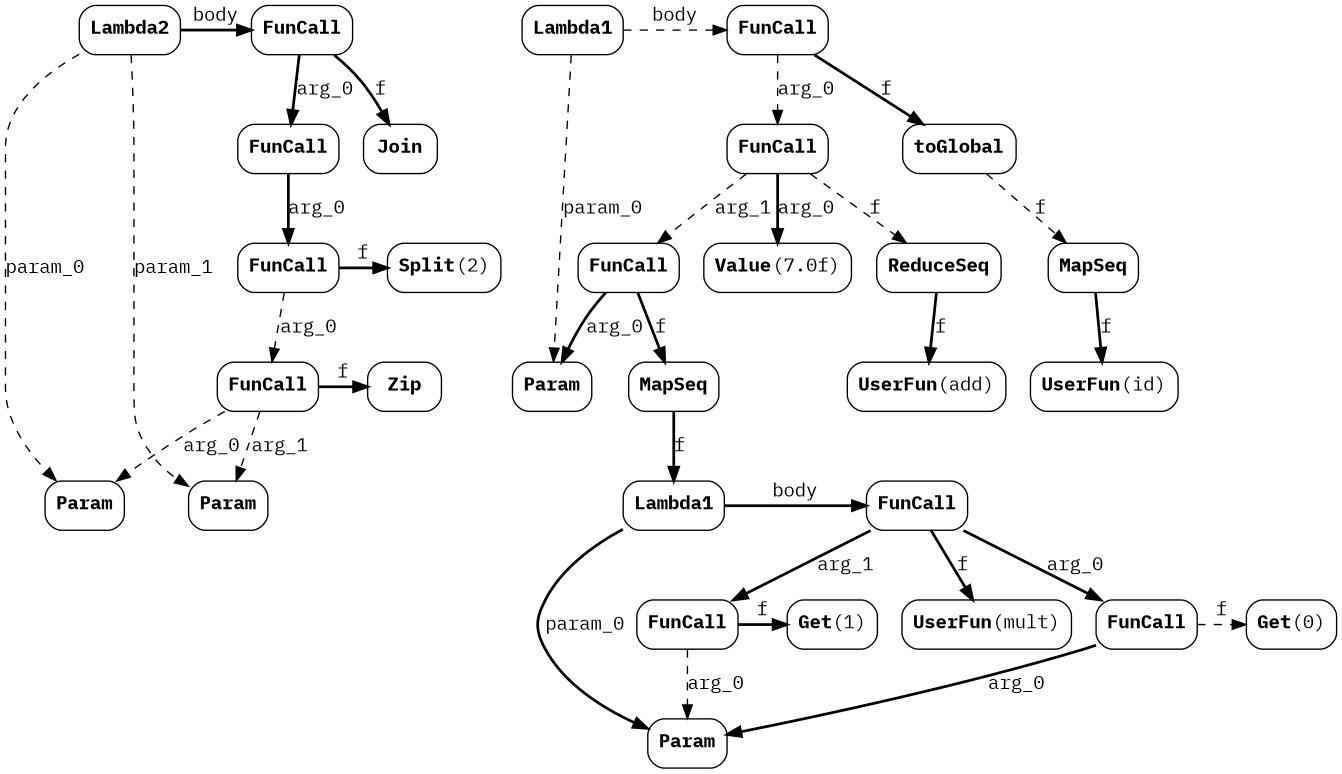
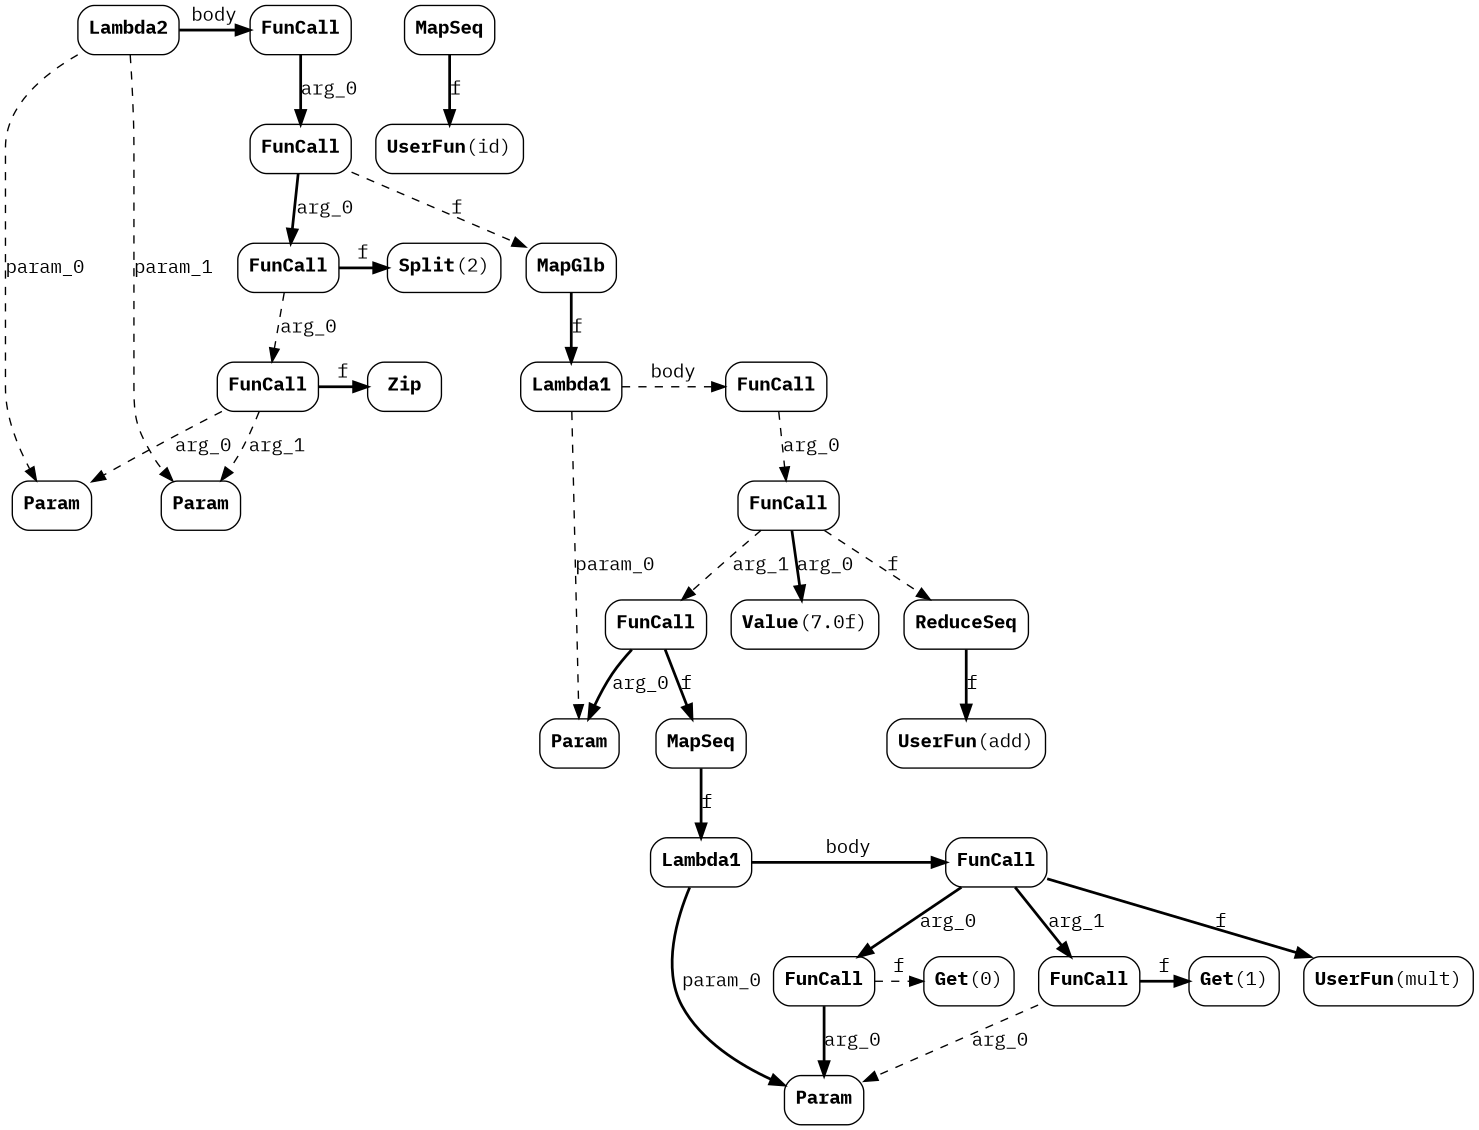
(400, 149) -> none
(959, 149) -> none
none -> (571, 268)
